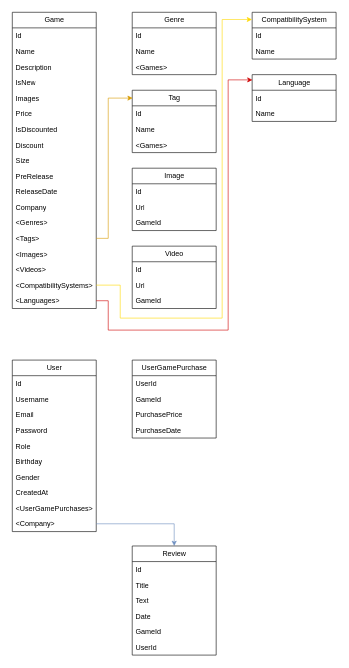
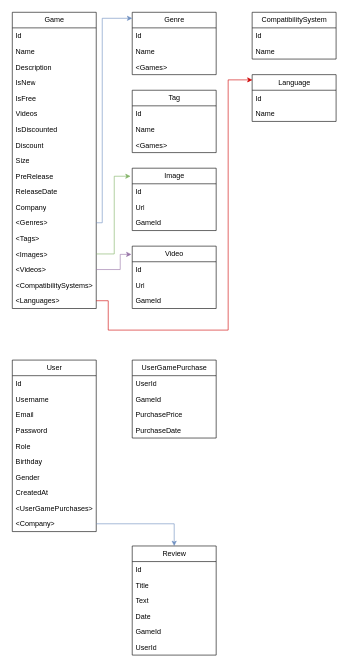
(234, 20) -> none
(28, 99) -> (28, 99)
(25, 114) -> (27, 114)
none -> (116, 176)
none -> (102, 223)
(103, 239) -> none
none -> (109, 270)
